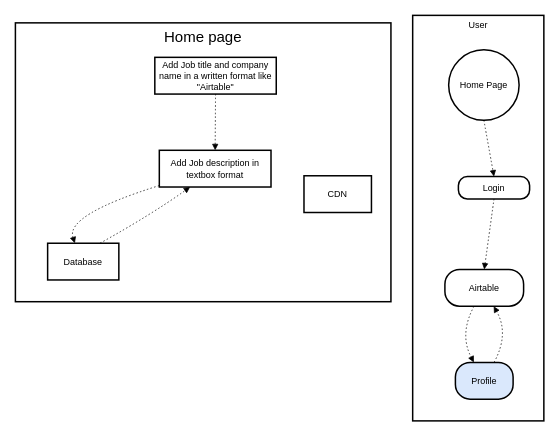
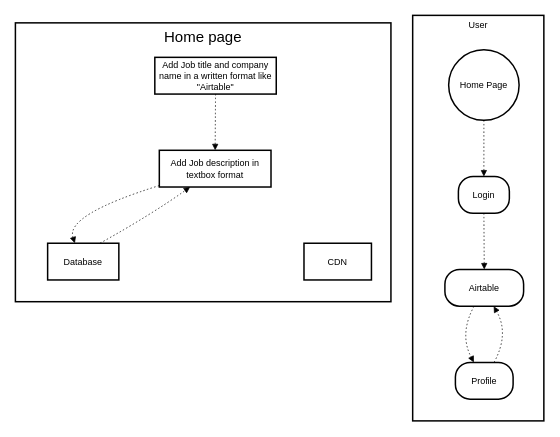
(494, 188) -> (484, 195)
(338, 194) -> (338, 262)
(485, 381) -> (485, 381)
